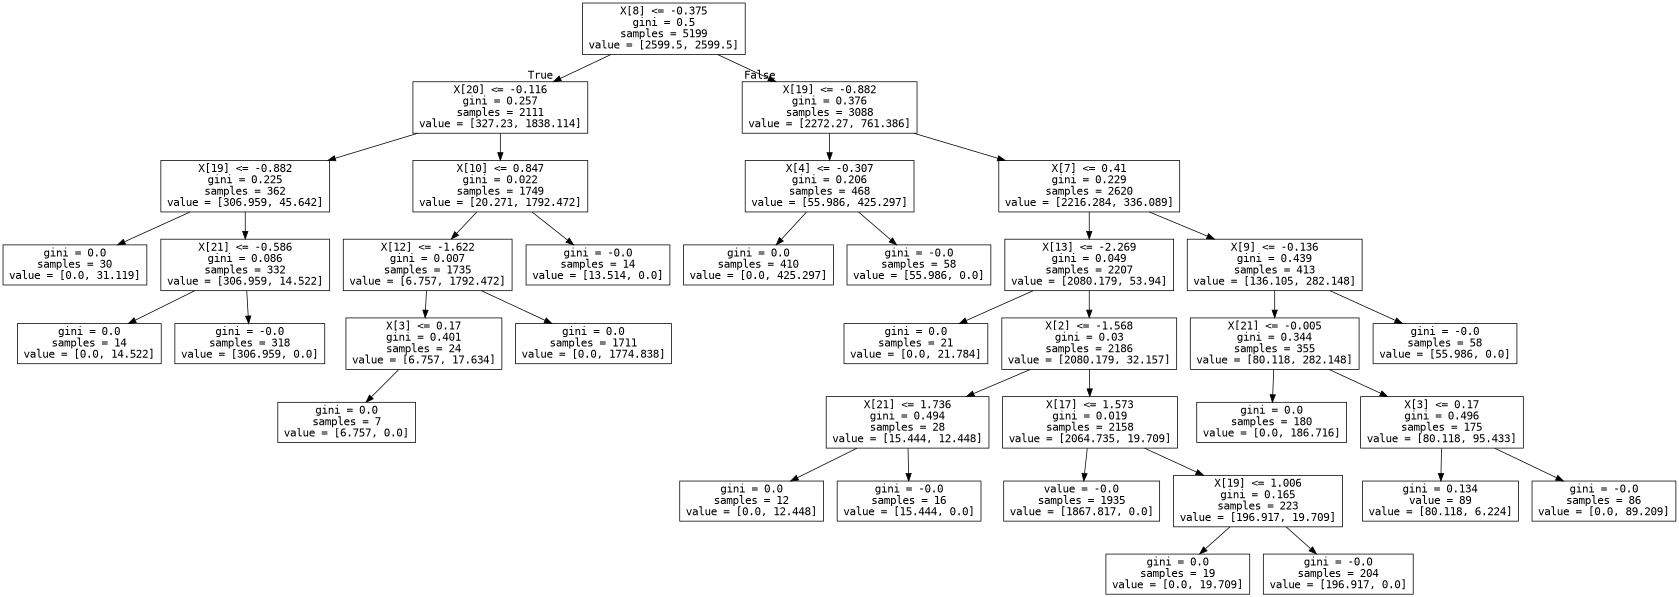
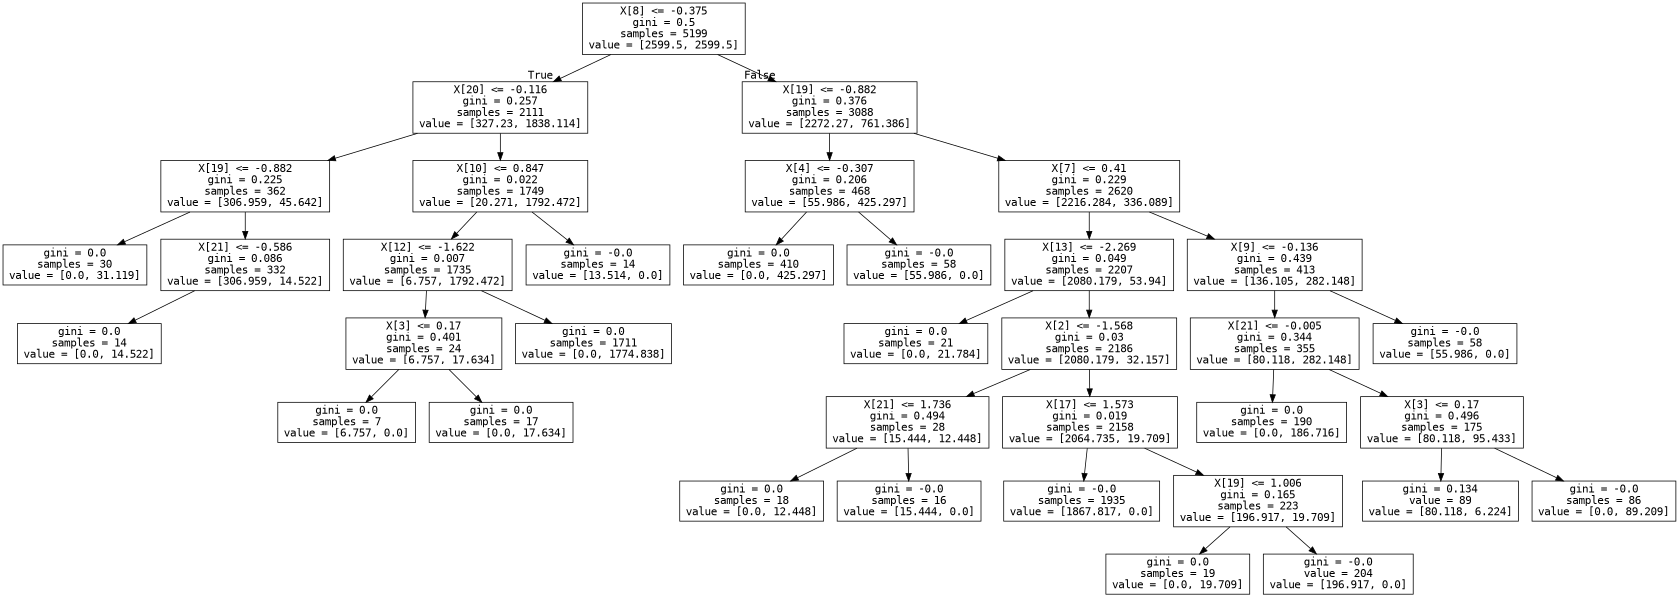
(250, 344) -> none
none -> (501, 422)
(1272, 422) -> (1272, 422)
(752, 501) -> (752, 501)
(1082, 501) -> (1082, 501)
(1338, 574) -> (1338, 574)
